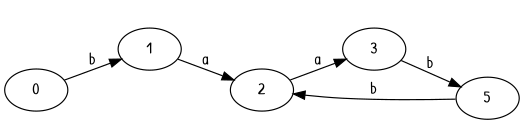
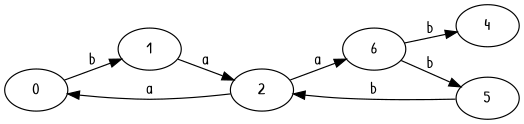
none -> (488, 26)
(374, 49) -> (374, 49)
none -> (155, 99)
